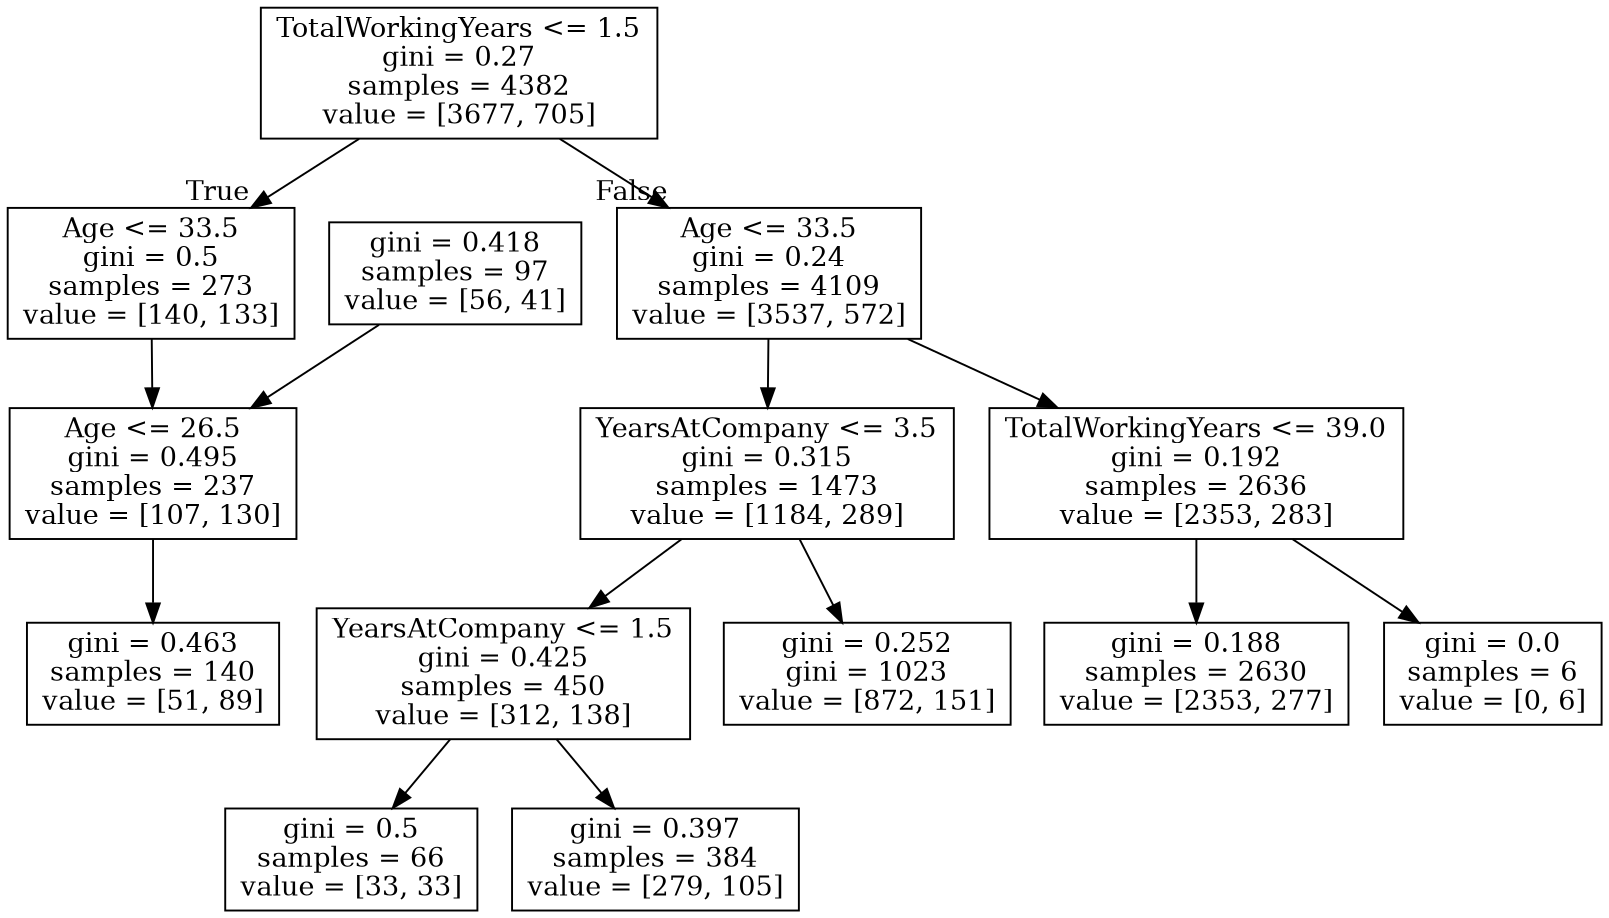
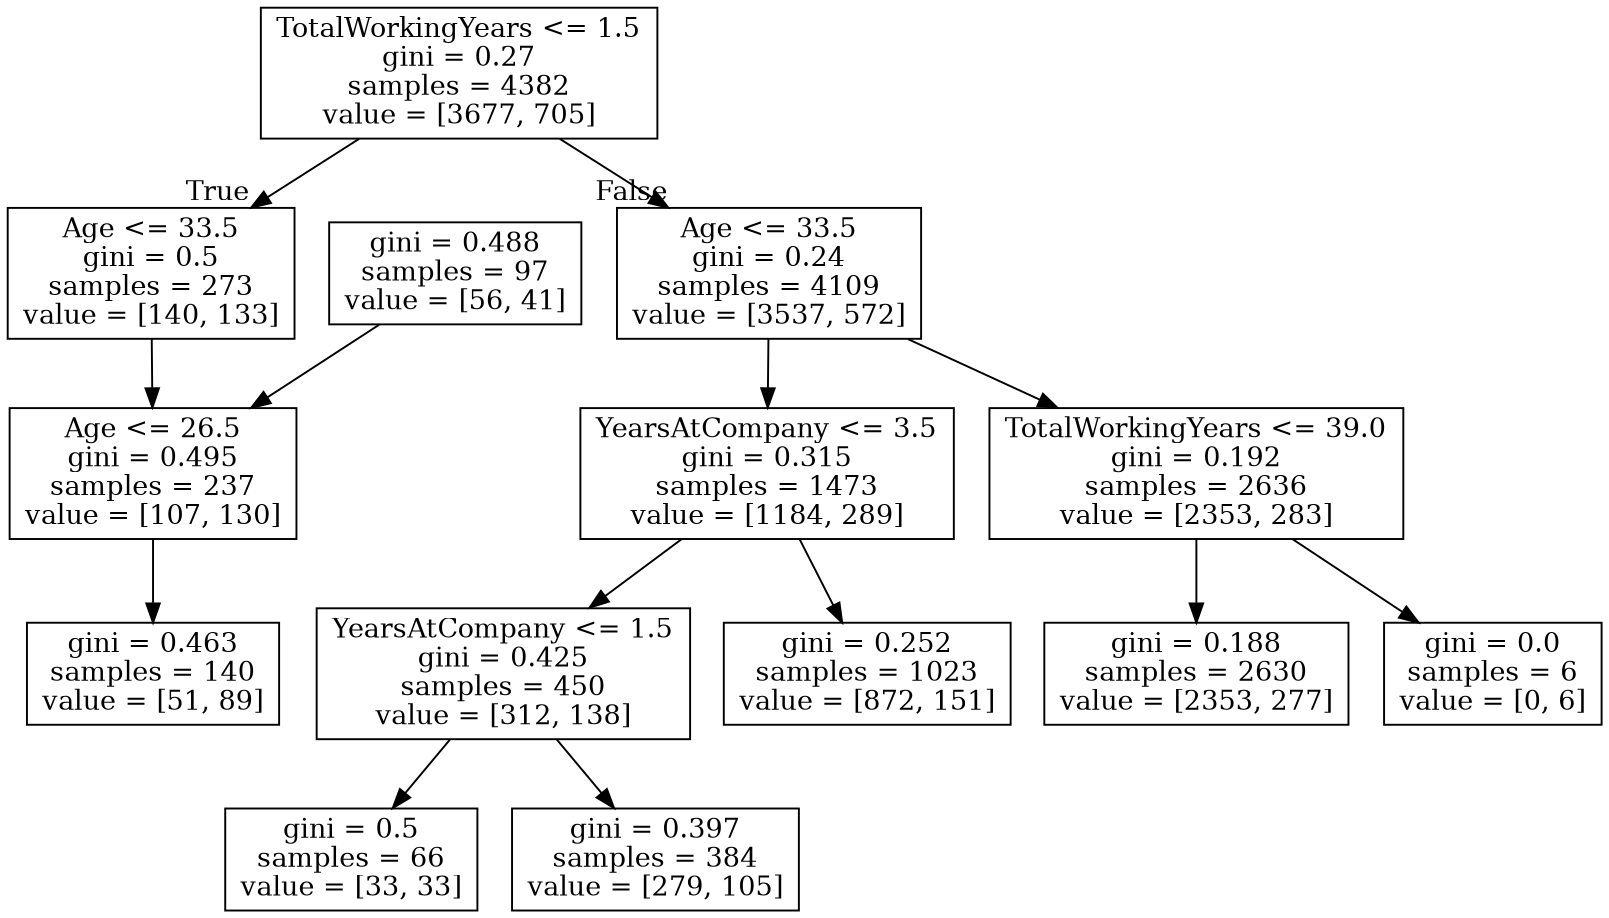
(455, 273) -> (455, 273)
(867, 674) -> (867, 674)
